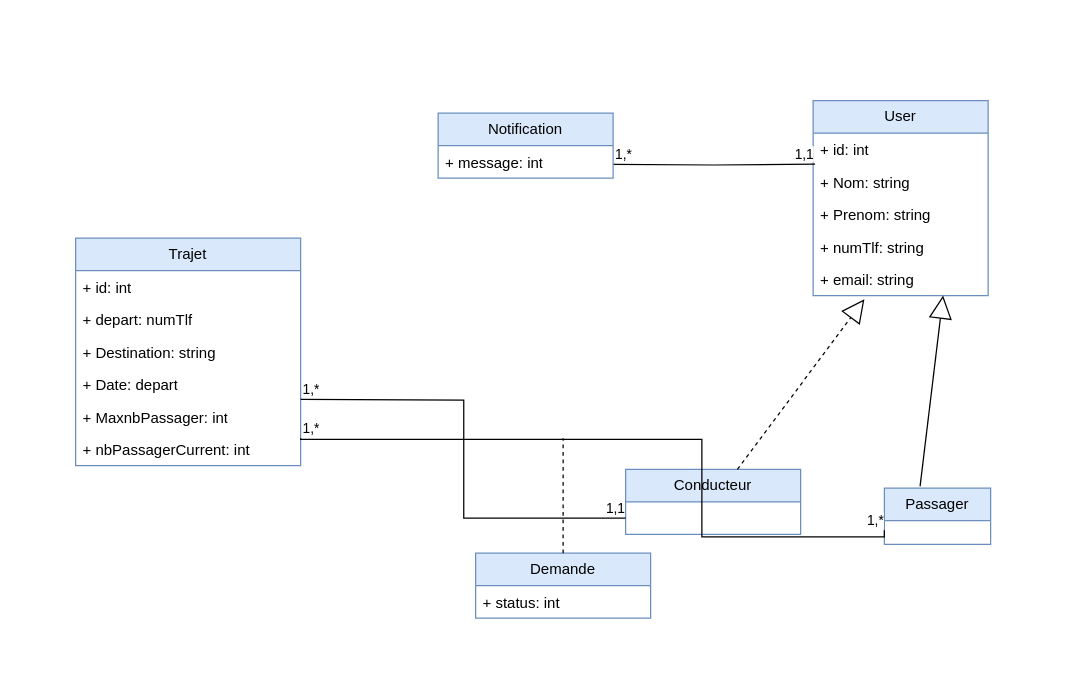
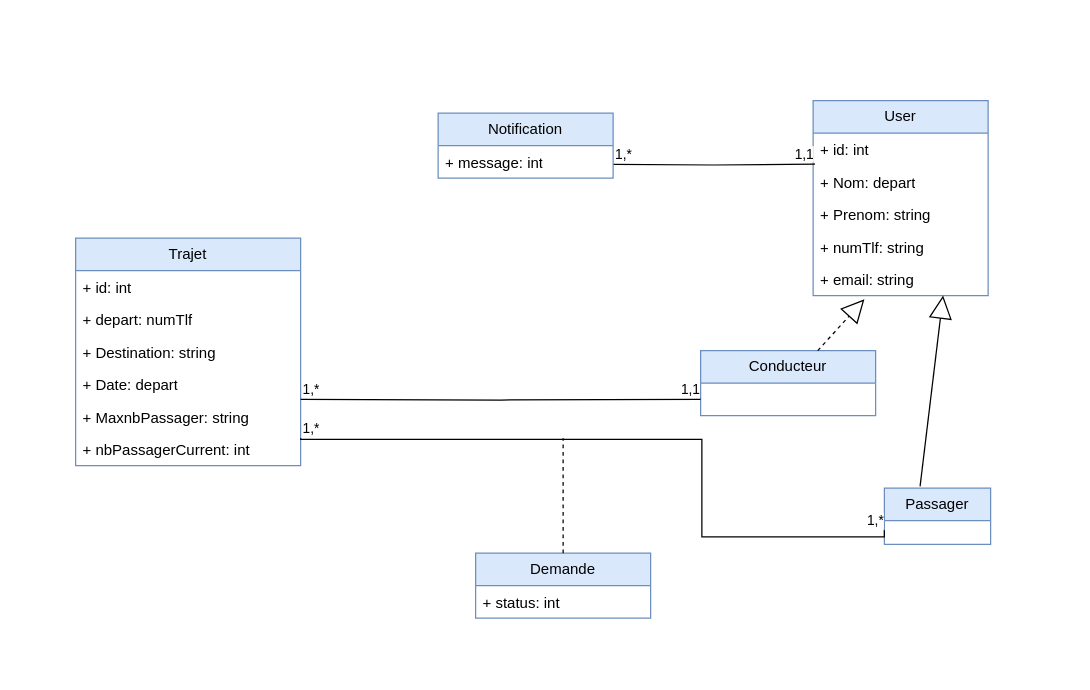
(867, 183) -> (869, 183)
(159, 418) -> (172, 418)
(713, 502) -> (788, 383)
